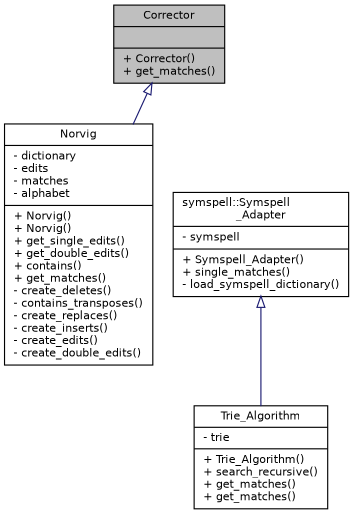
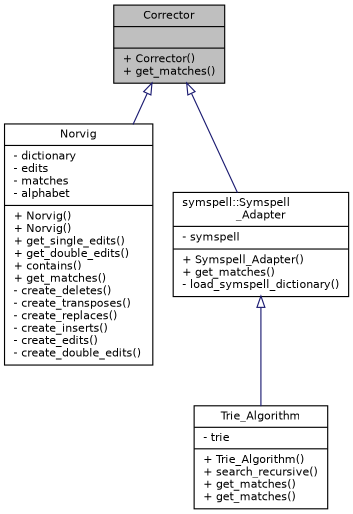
none -> (215, 143)
(237, 272) -> (229, 272)
(79, 303) -> (72, 303)
